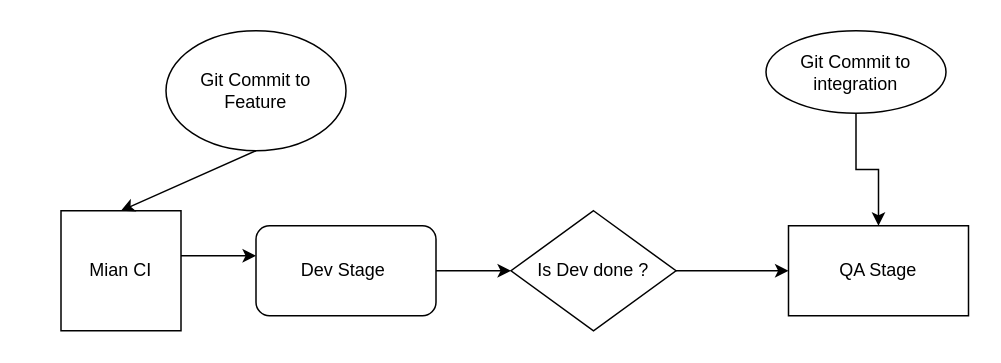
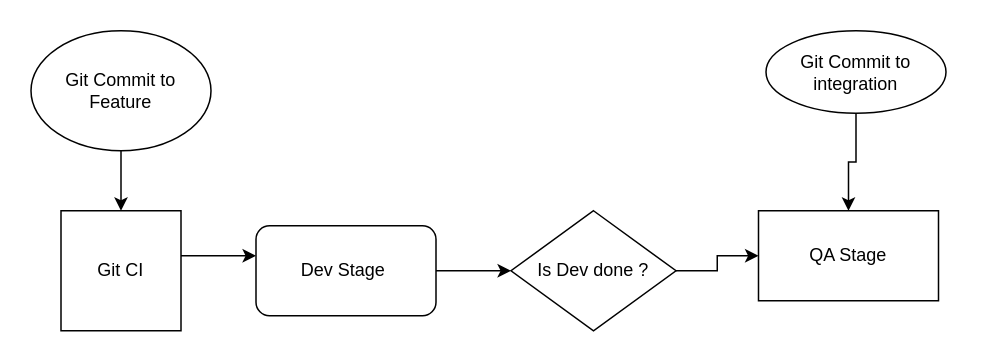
(256, 91) -> (121, 91)
(121, 271) -> (121, 271)
(878, 271) -> (848, 256)
